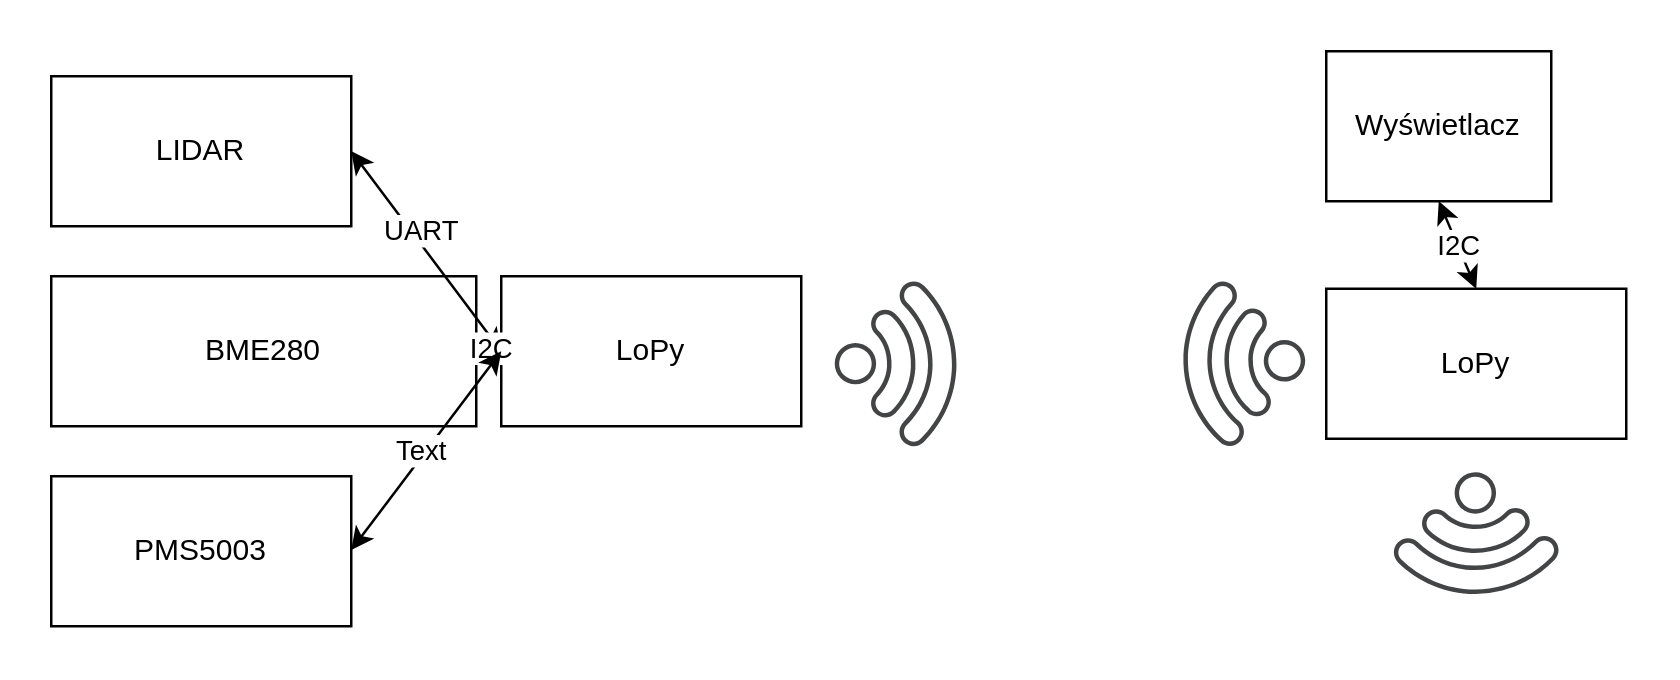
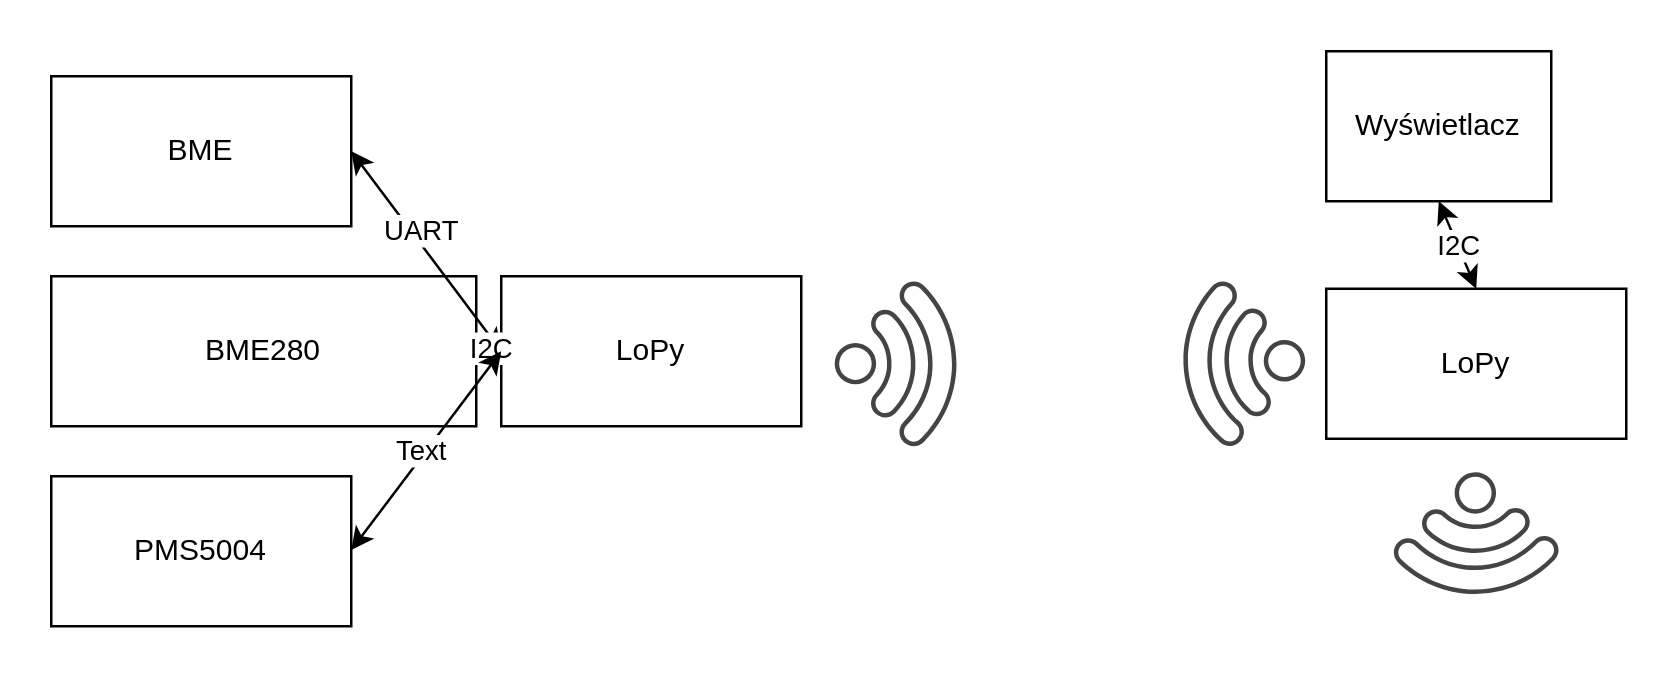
(201, 151) -> (201, 151)
(201, 551) -> (201, 551)
